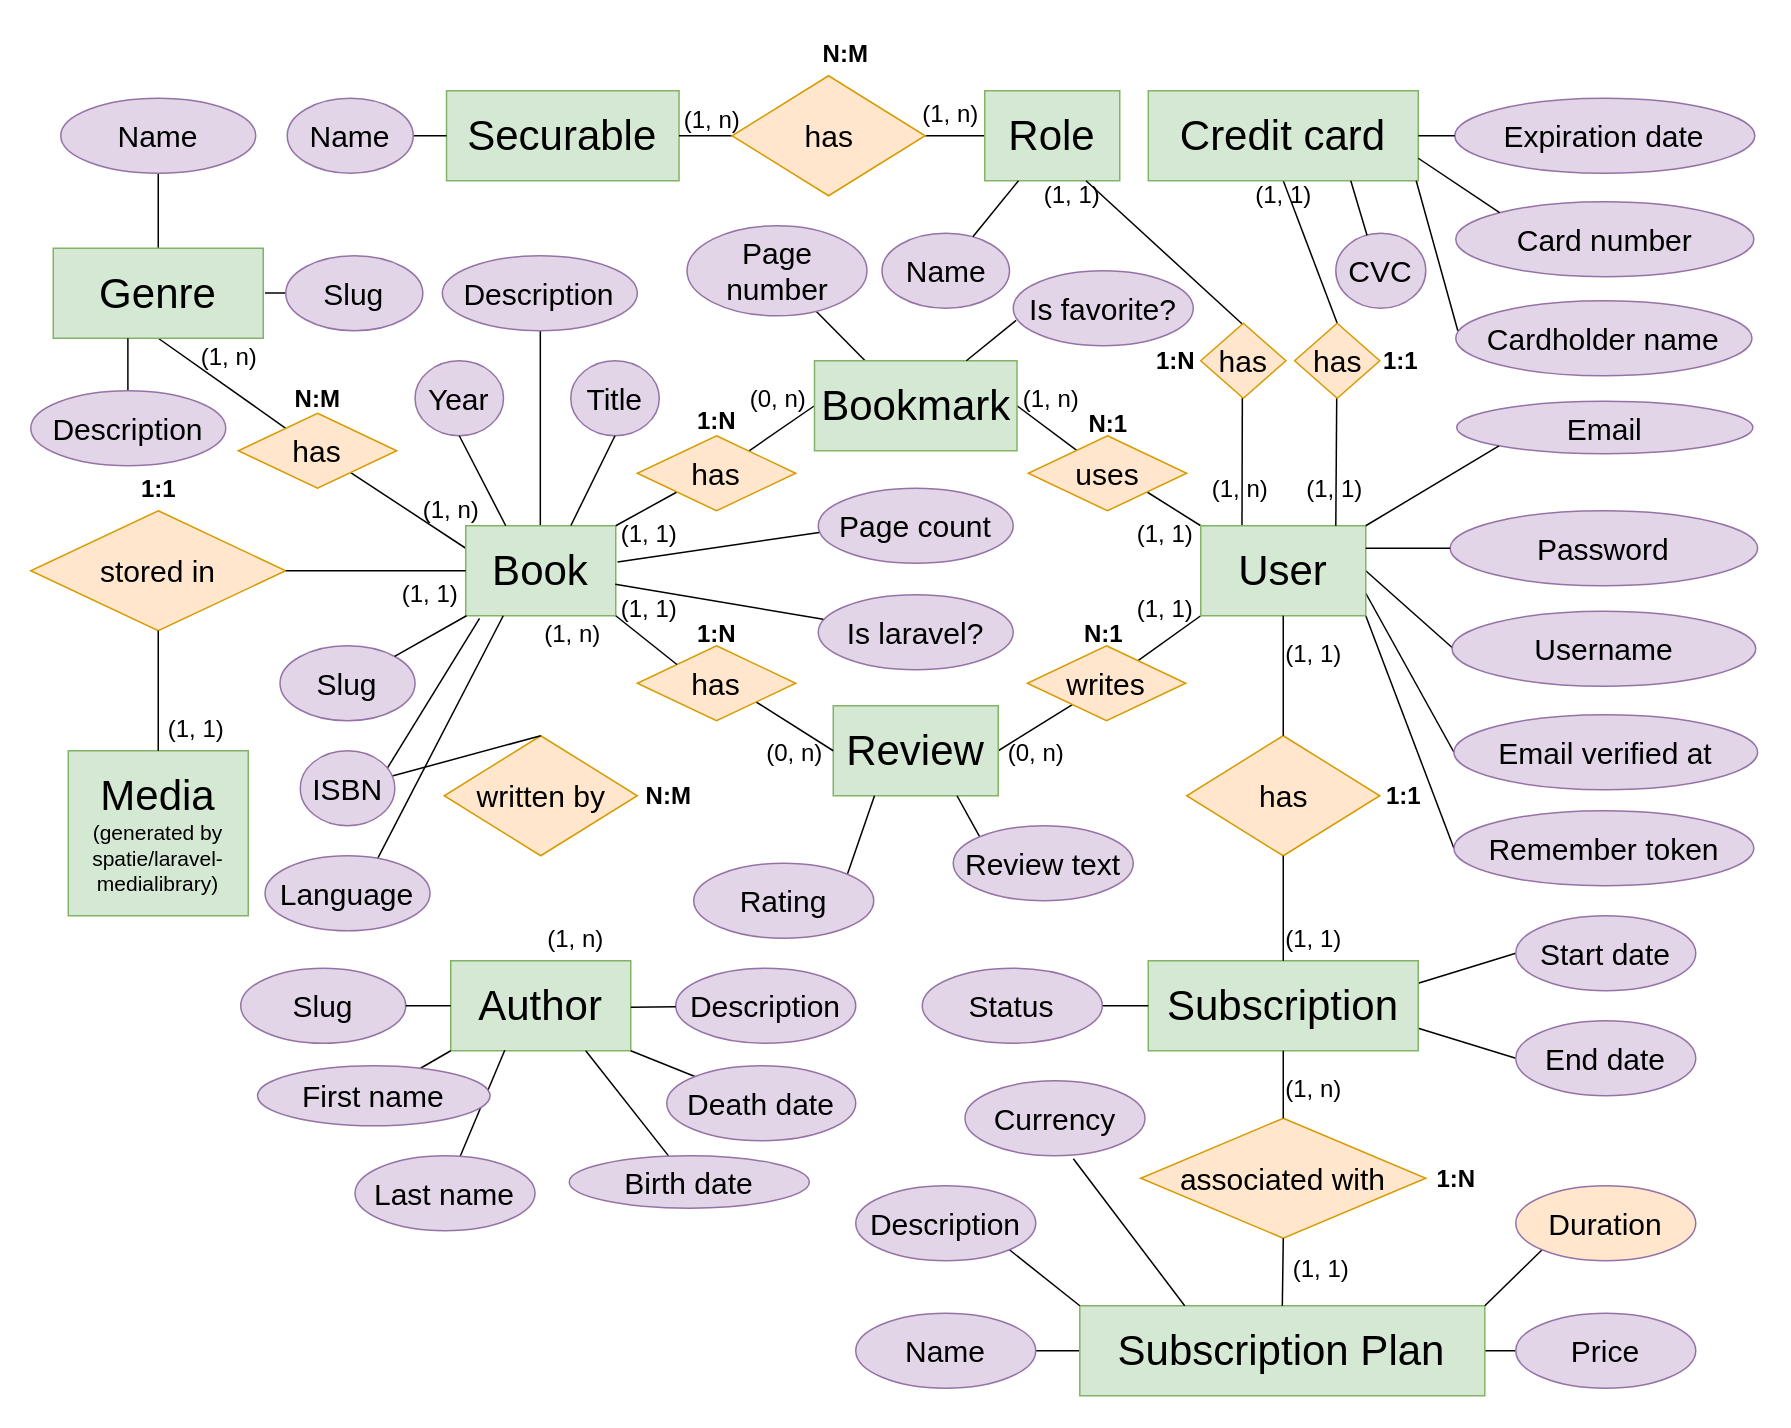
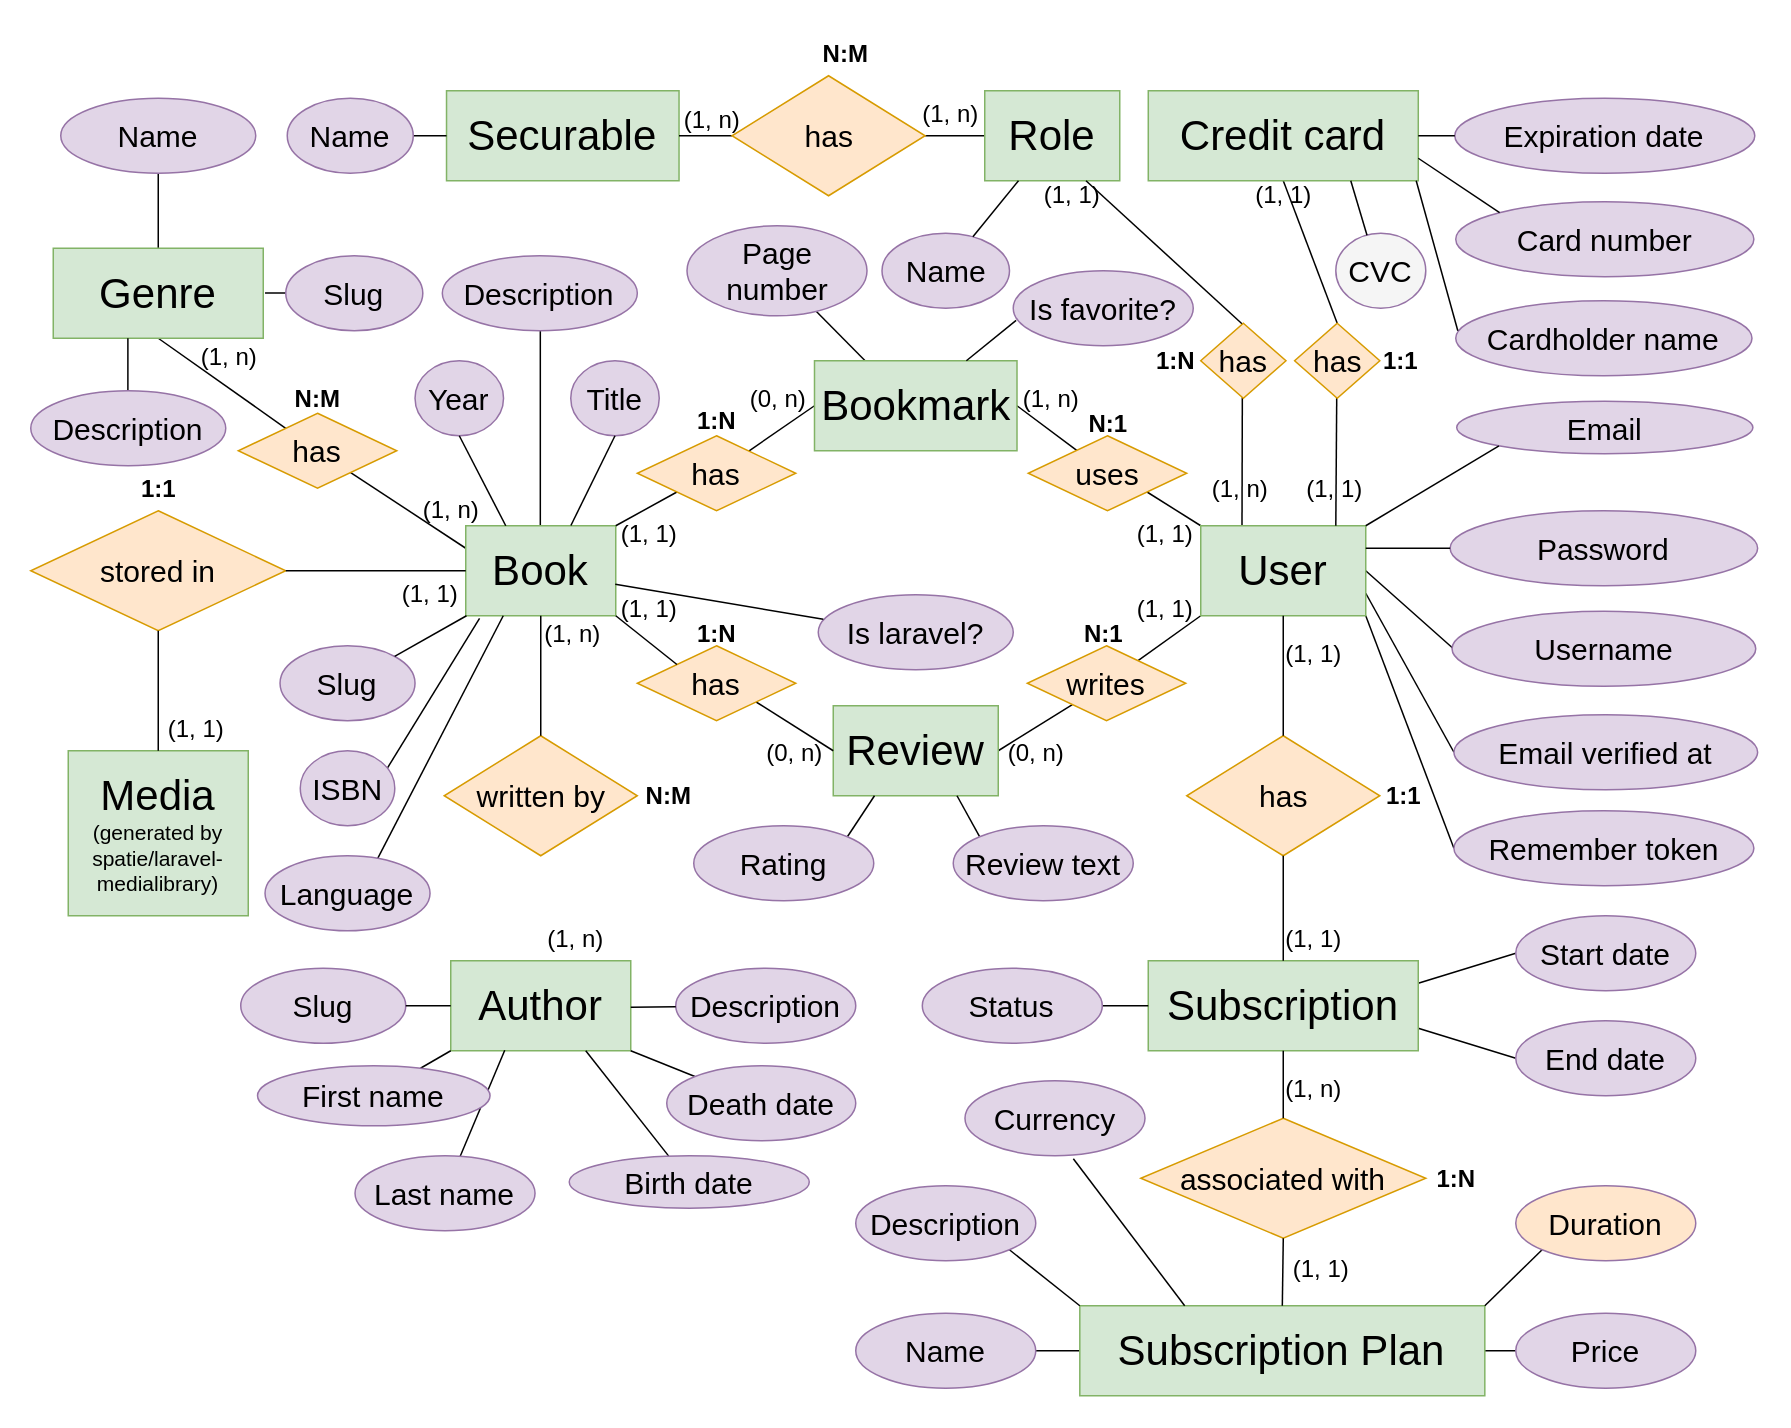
(1381, 271) -> (1381, 271)
(916, 526) -> none
(718, 547) -> none
(467, 756) -> (541, 676)
(784, 901) -> (784, 863)
